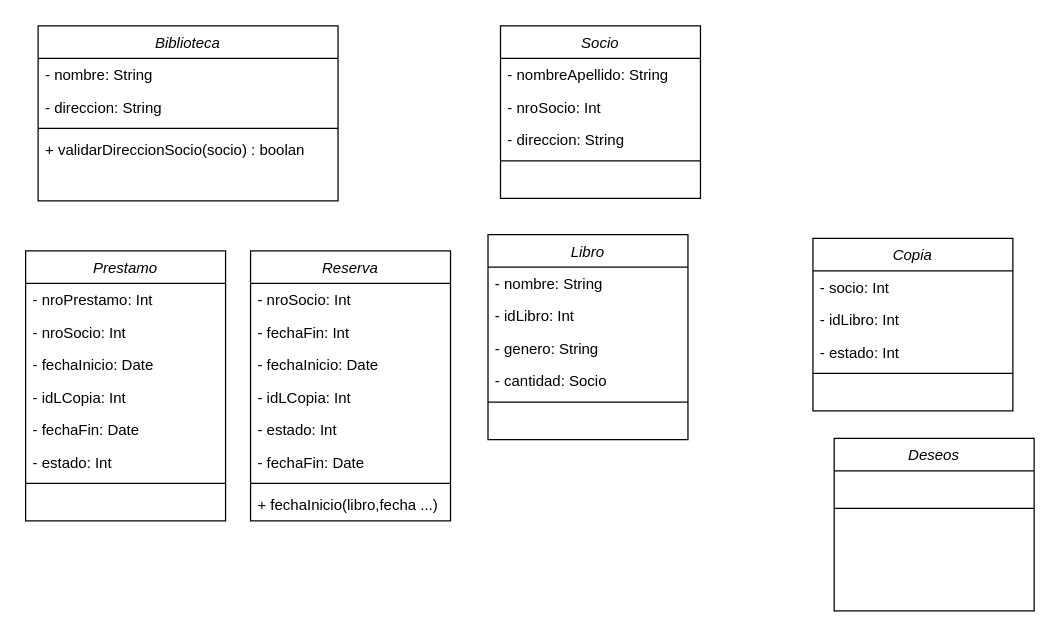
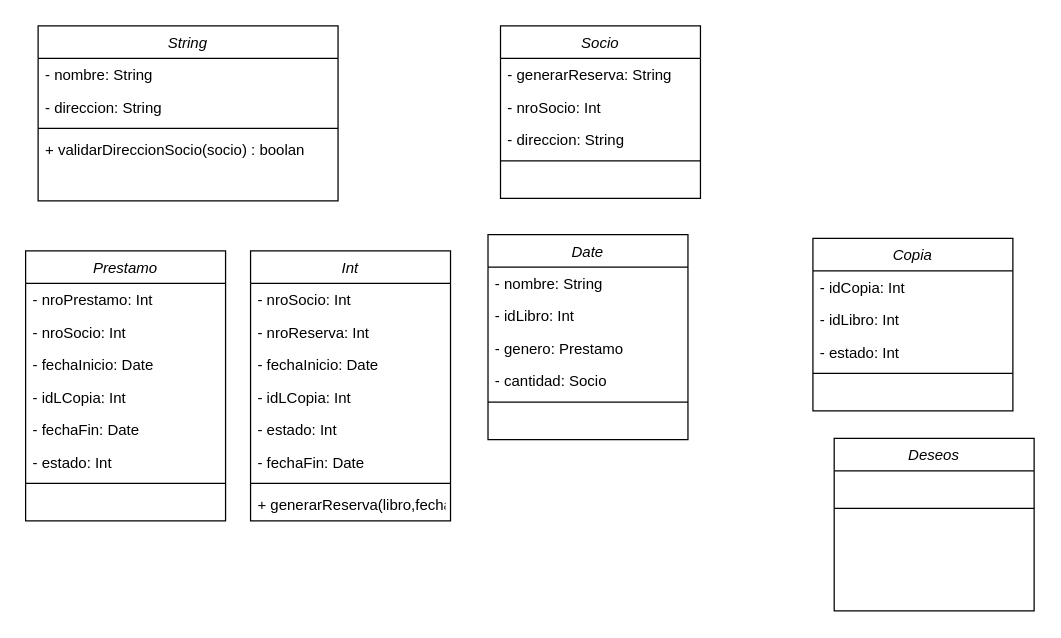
(188, 43) -> (188, 43)
(595, 75) -> (601, 75)
(588, 251) -> (588, 251)
(350, 268) -> (350, 268)
(863, 288) -> (869, 288)
(313, 333) -> (323, 333)
(554, 349) -> (565, 349)
(364, 505) -> (381, 505)
